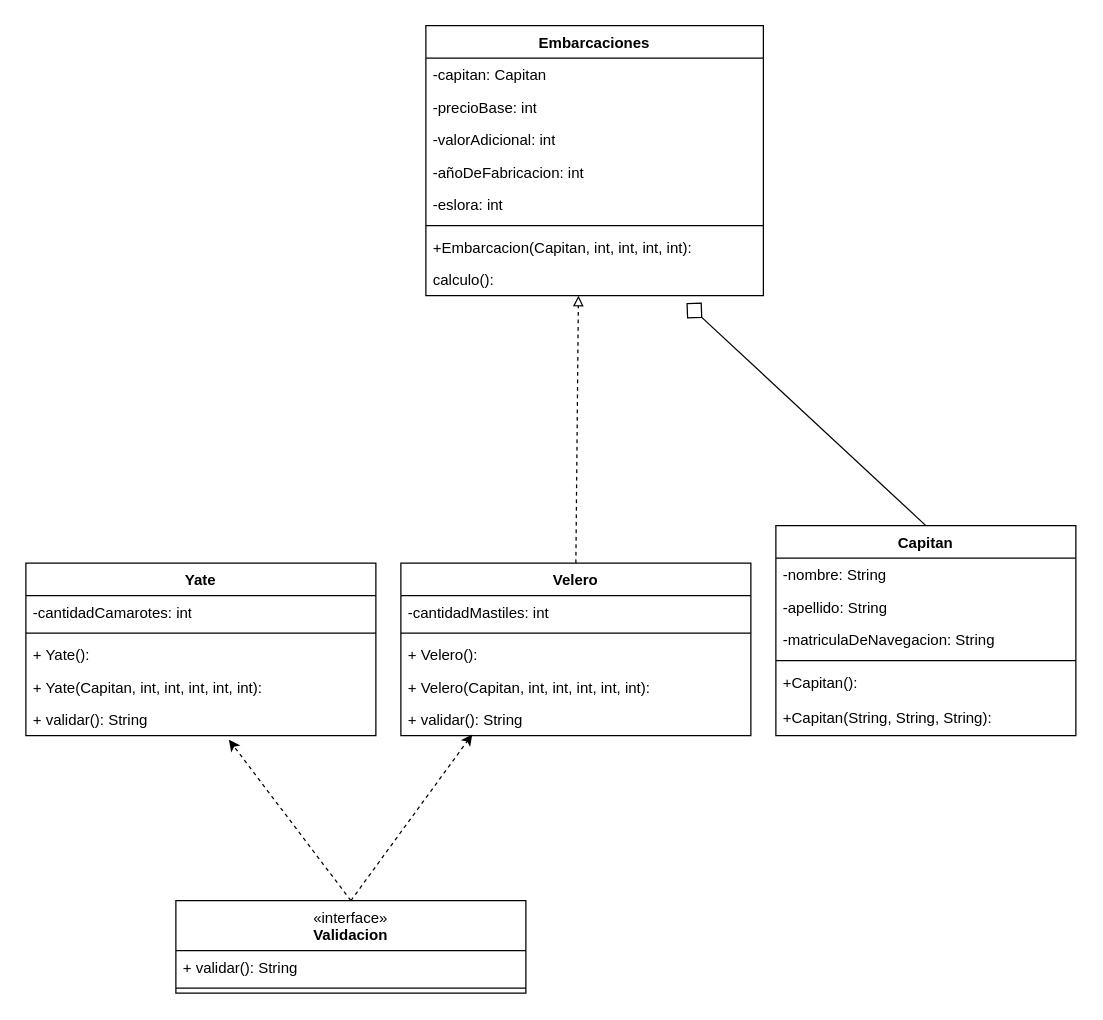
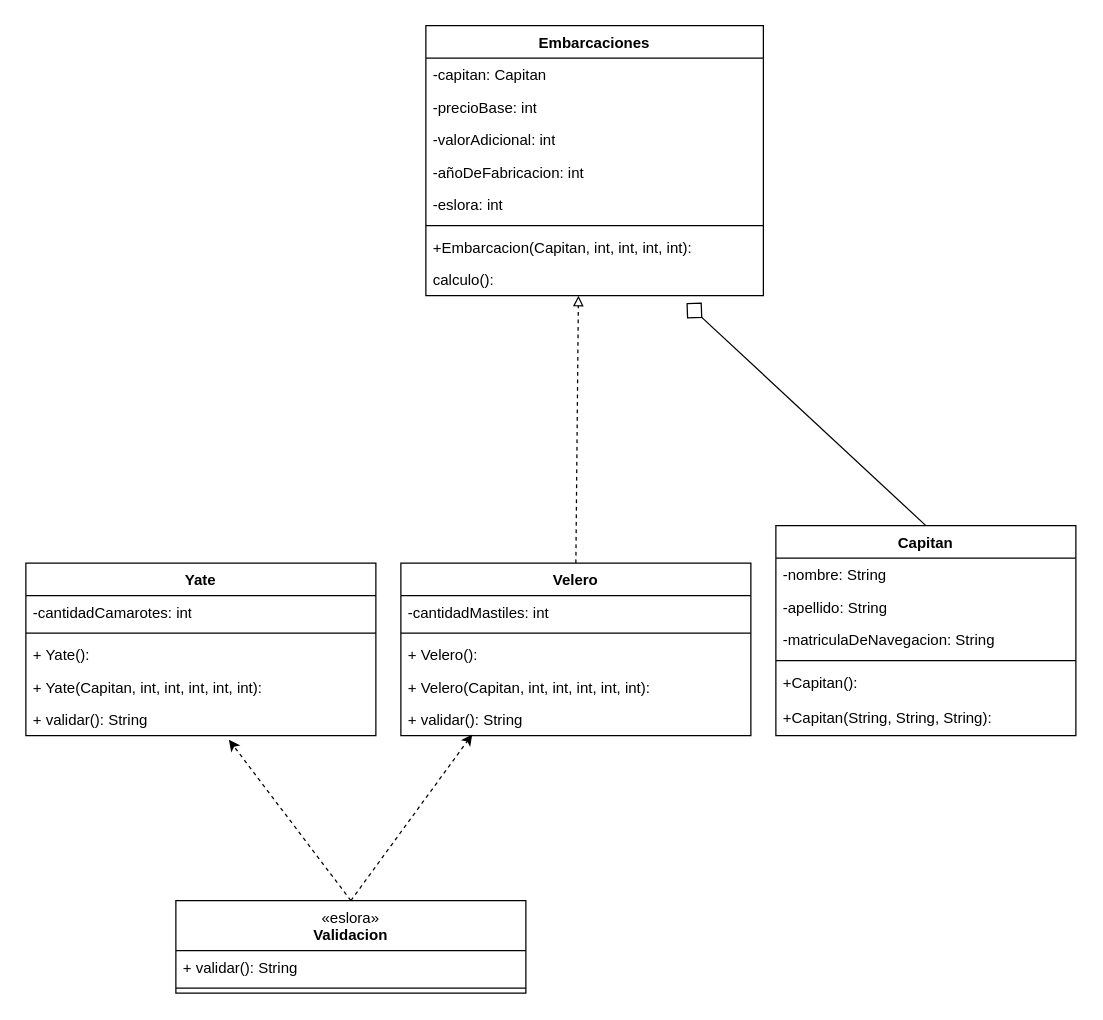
(351, 927) -> (351, 927)
